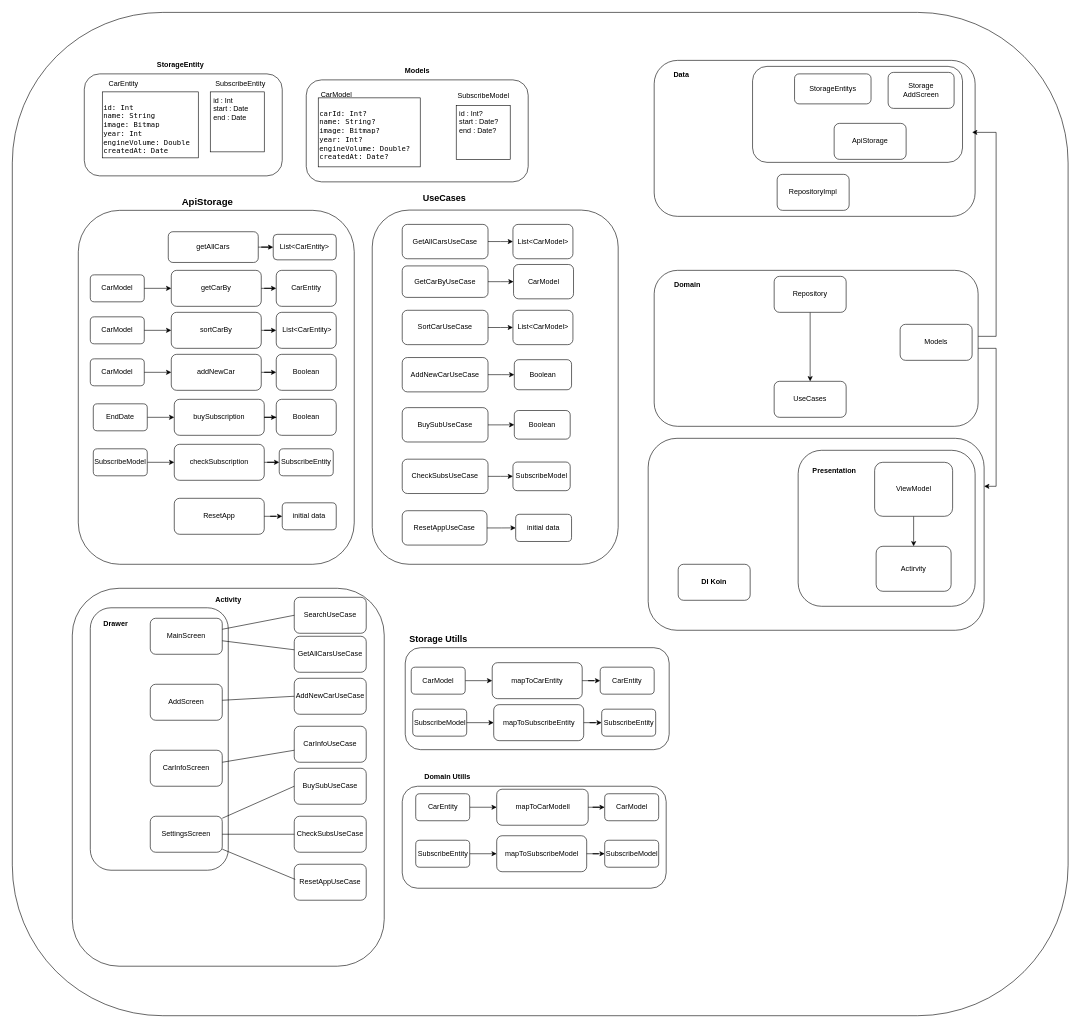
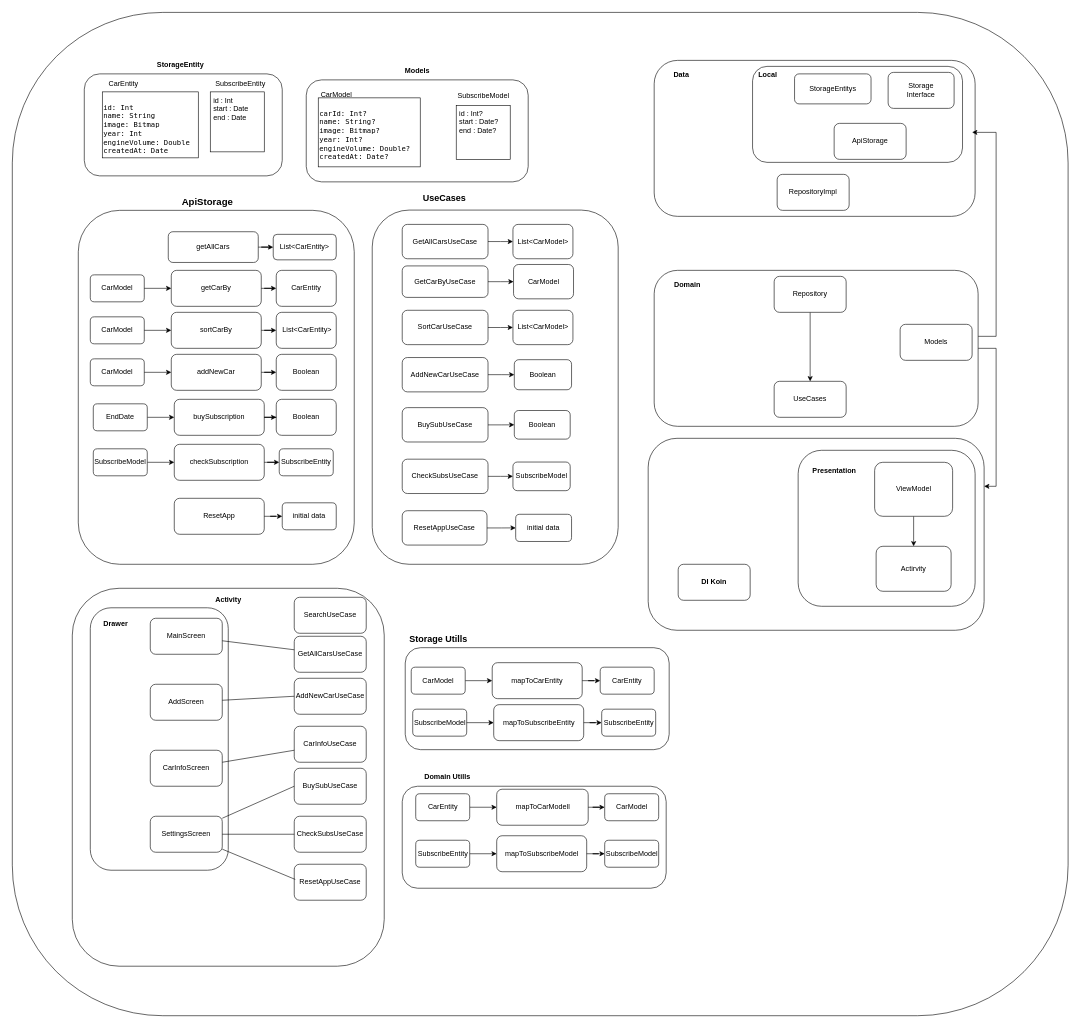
none -> (768, 75)
(921, 90) -> (921, 90)
(258, 622) -> none
